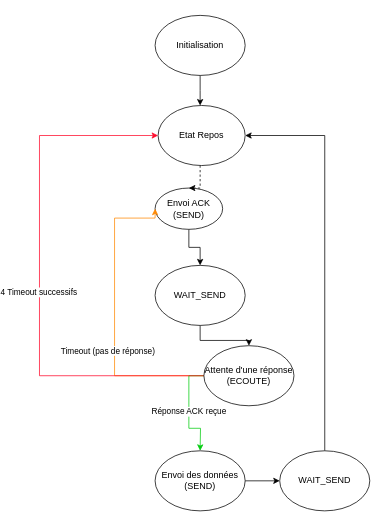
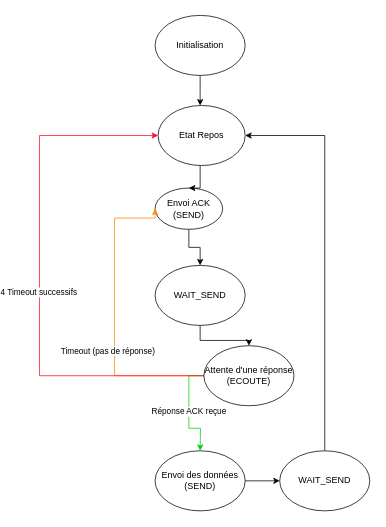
(200, 180) -> (200, 180)
